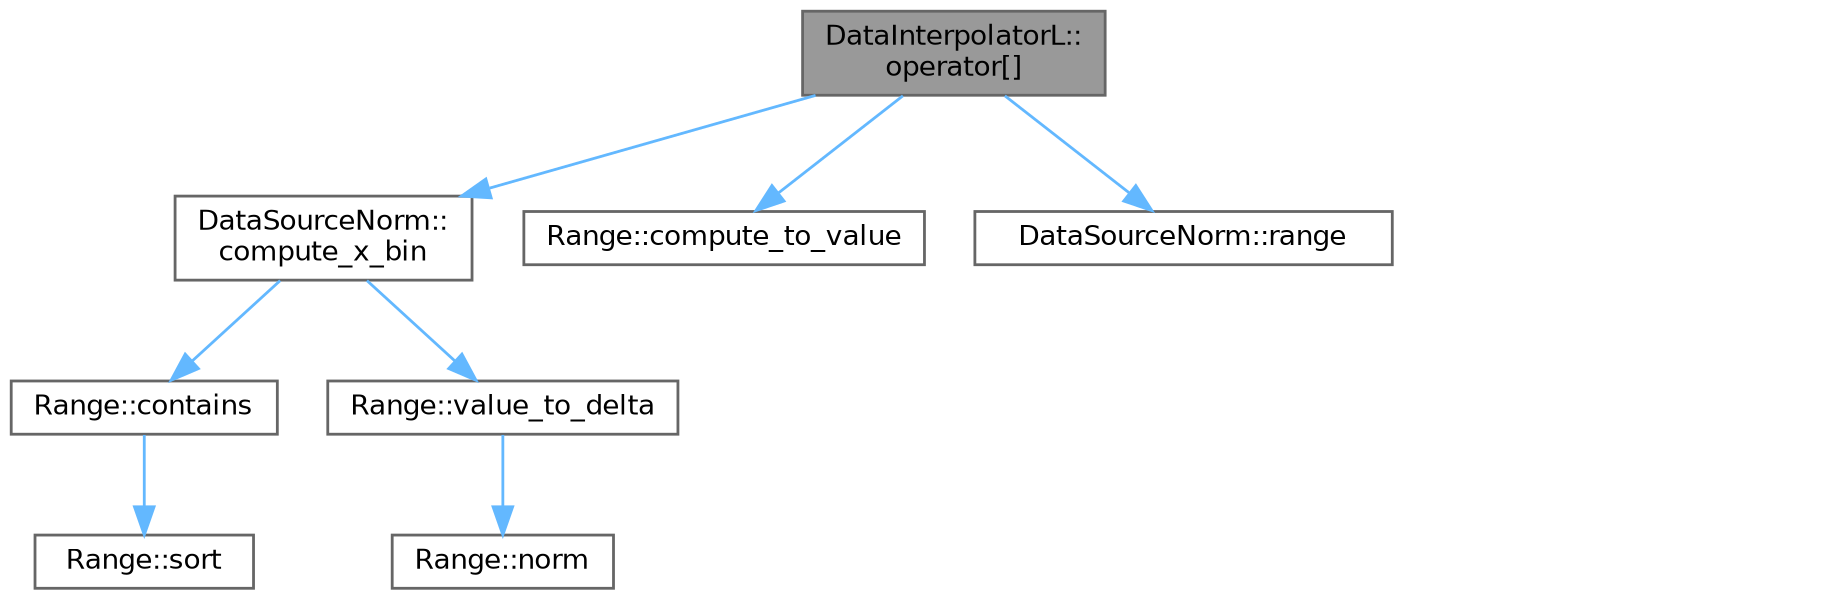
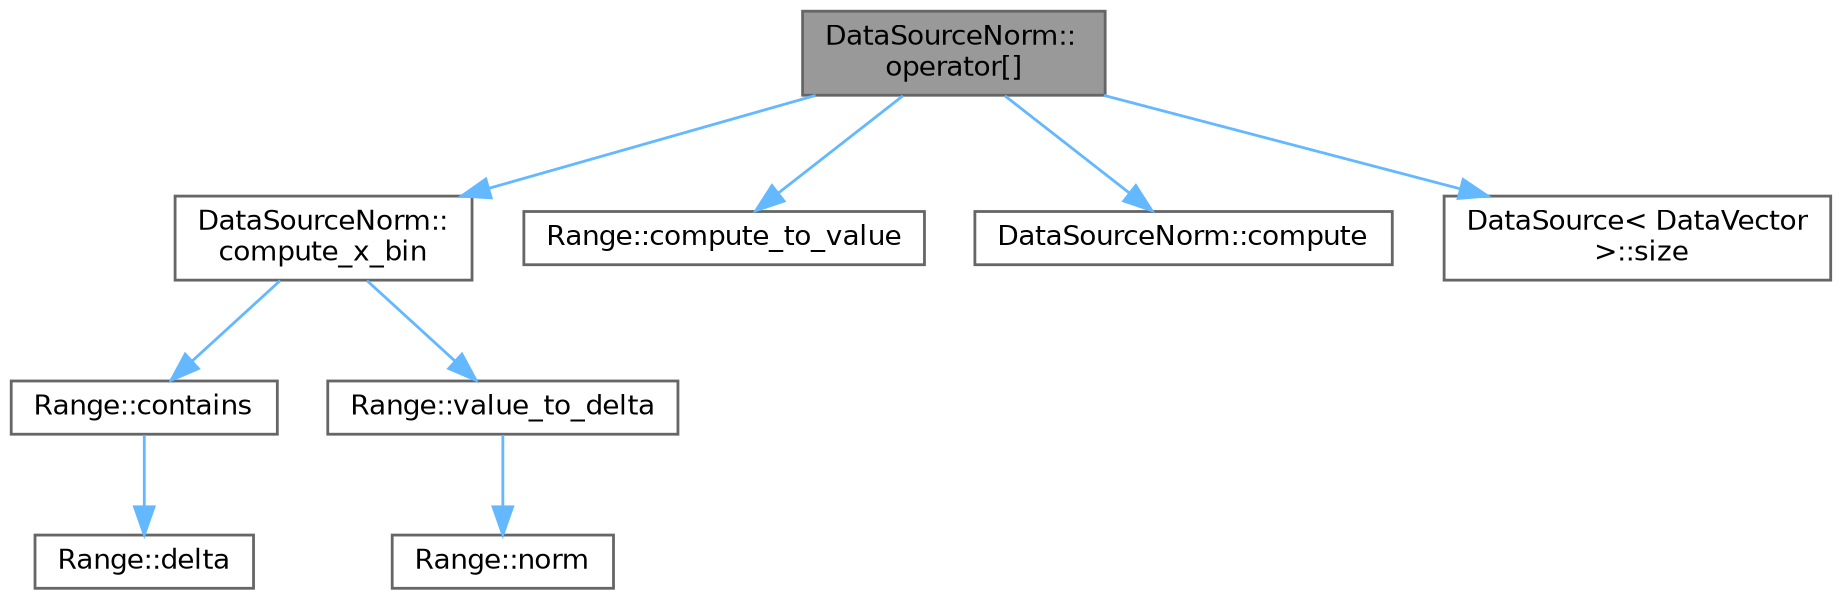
(954, 53) -> (954, 53)
(1184, 238) -> (1184, 238)
none -> (1637, 238)
(144, 562) -> (144, 562)
